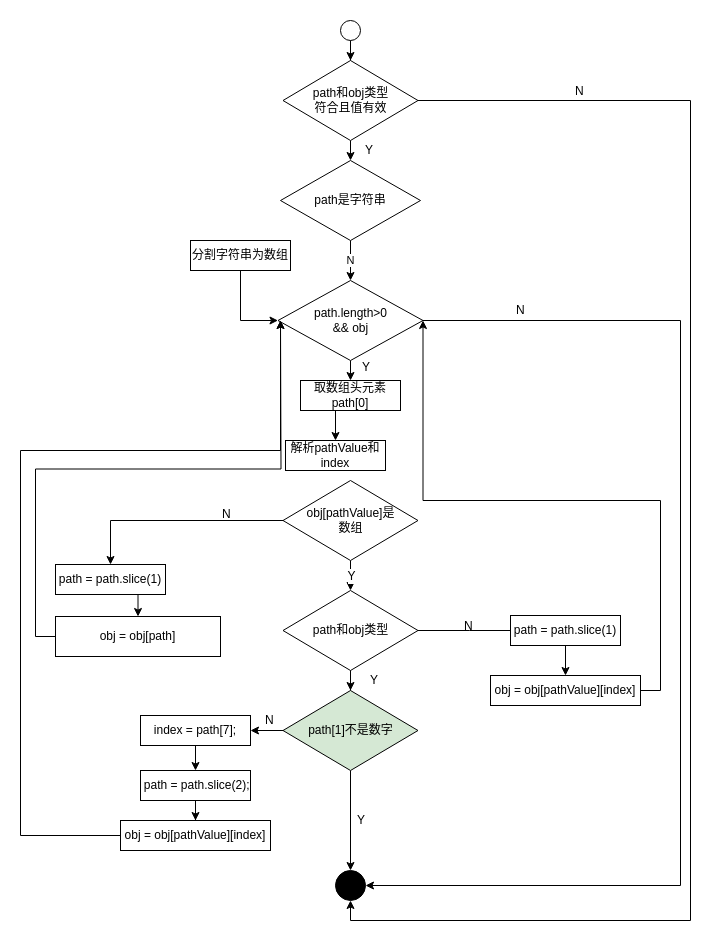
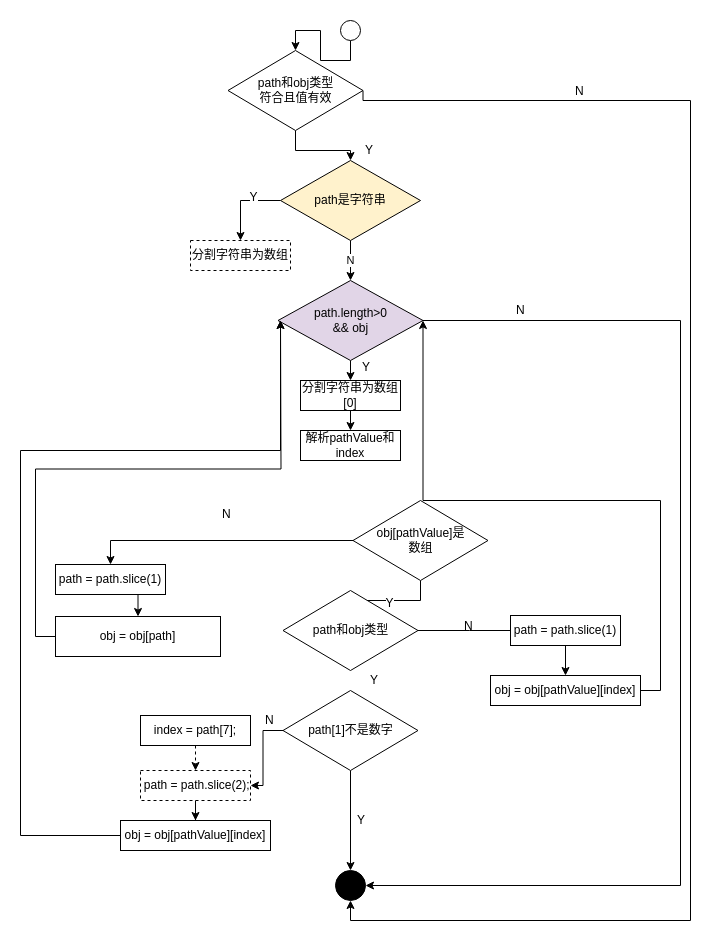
(351, 101) -> (296, 91)
none -> (245, 201)
(351, 201) -> (351, 201)
(241, 256) -> (241, 256)
(241, 311) -> none
(351, 321) -> (351, 321)
(351, 396) -> (351, 396)
(336, 456) -> (351, 446)
(351, 521) -> (421, 541)
(351, 685) -> none
(261, 731) -> (263, 760)
(351, 731) -> (351, 731)
(196, 755) -> (196, 755)
(196, 786) -> (196, 786)
